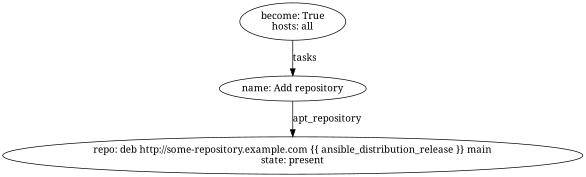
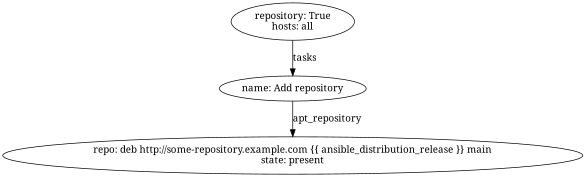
(293, 22) -> (293, 22)
